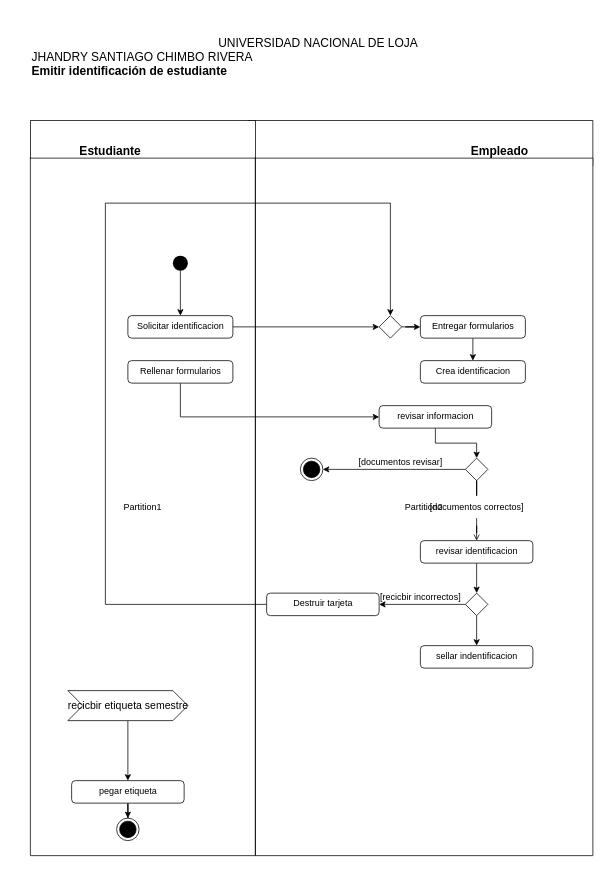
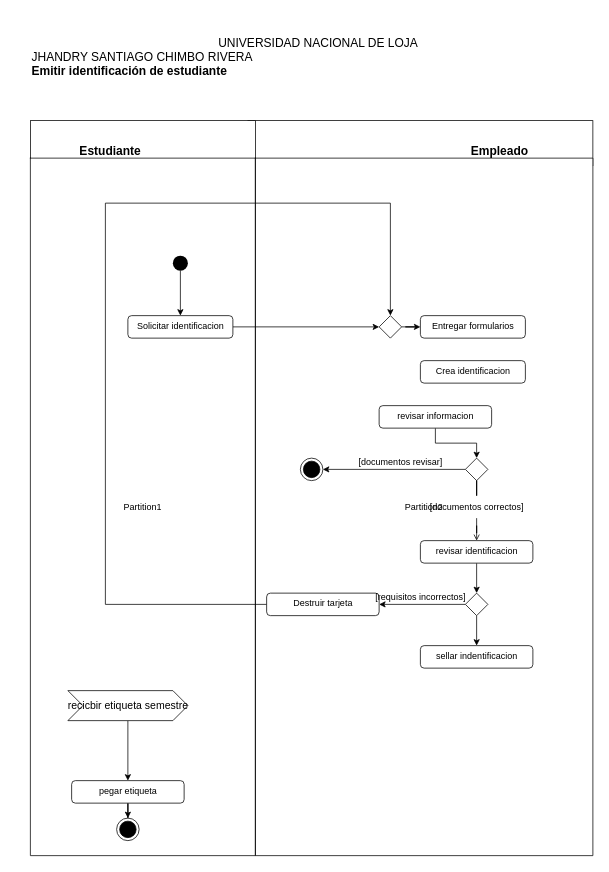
(473, 354) -> none
(180, 372) -> none
(180, 400) -> none
(421, 597) -> (421, 597)
